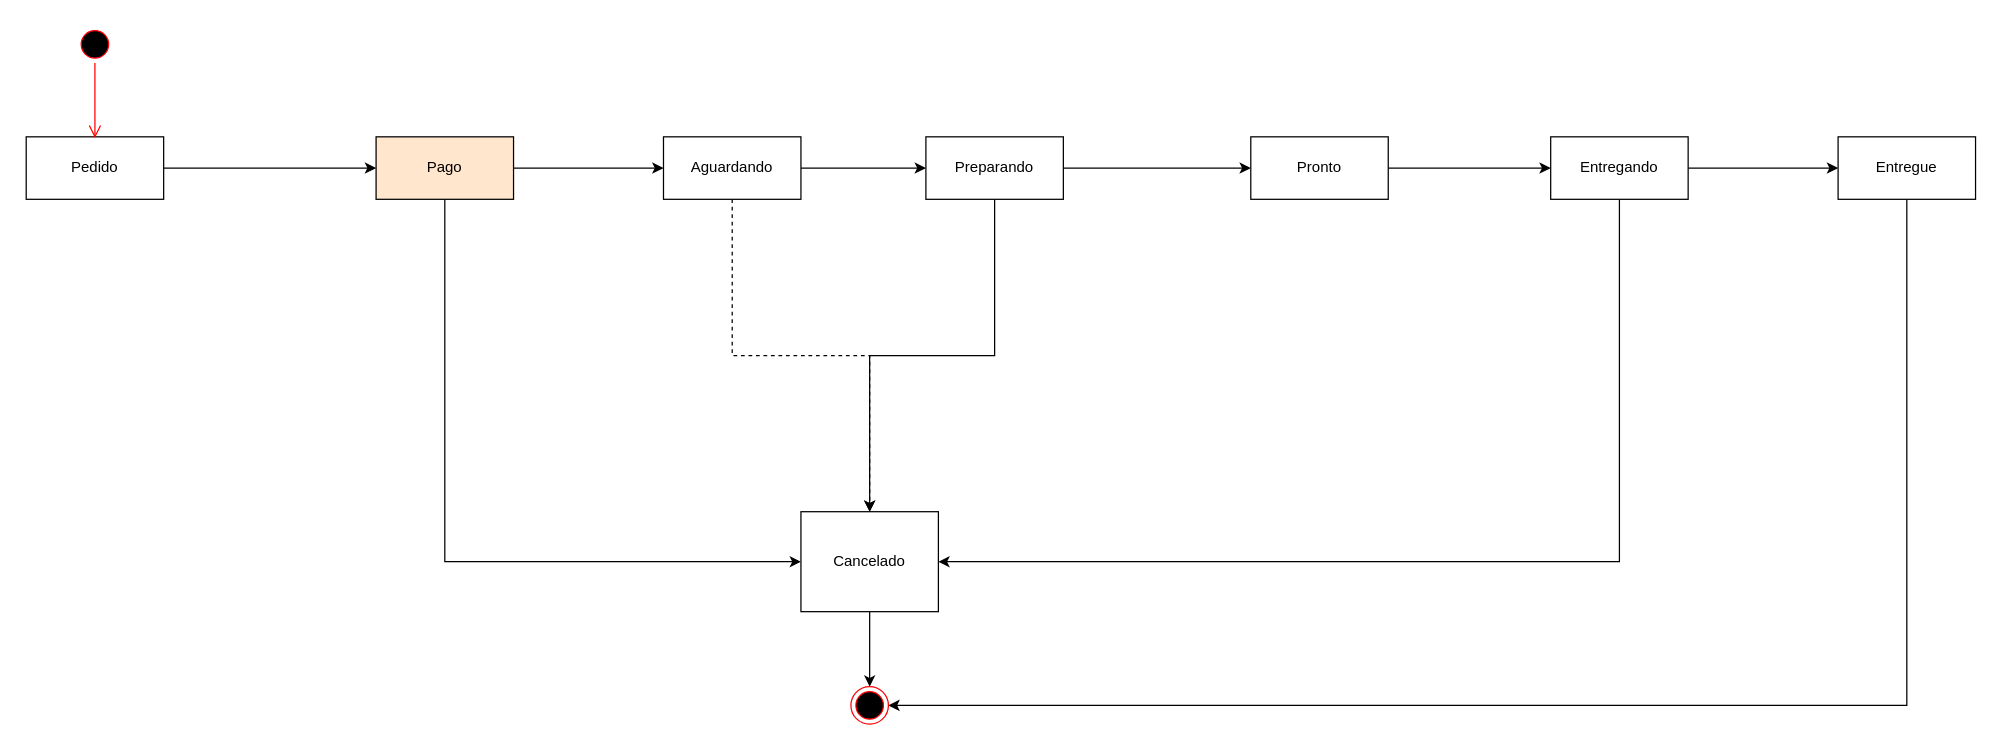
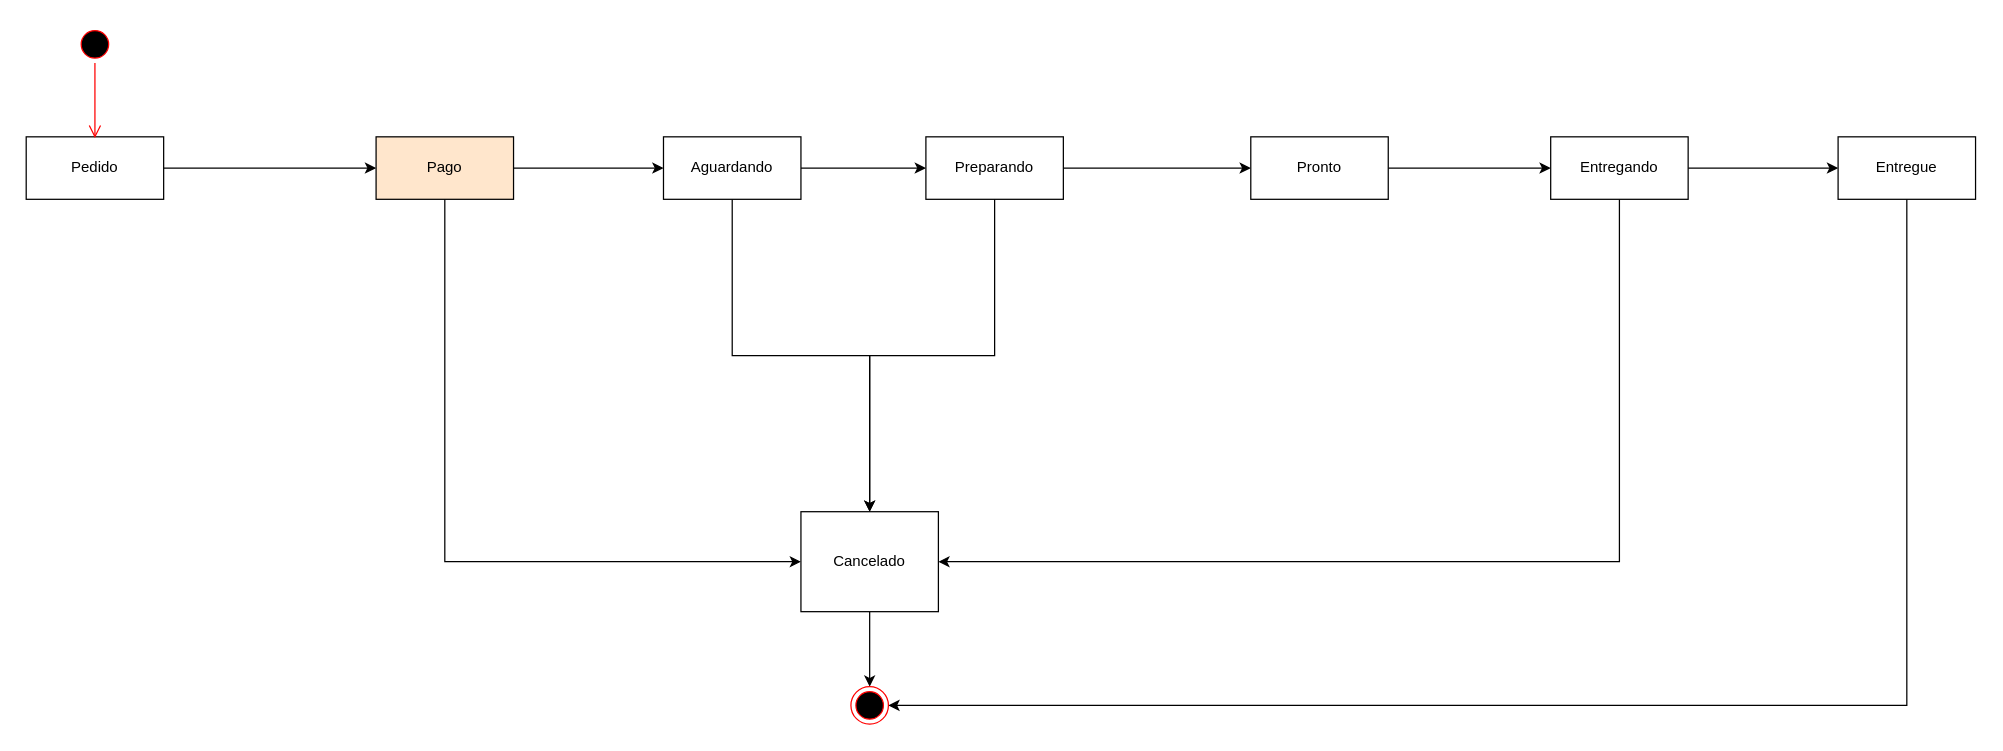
(732, 346) -> (732, 346)
